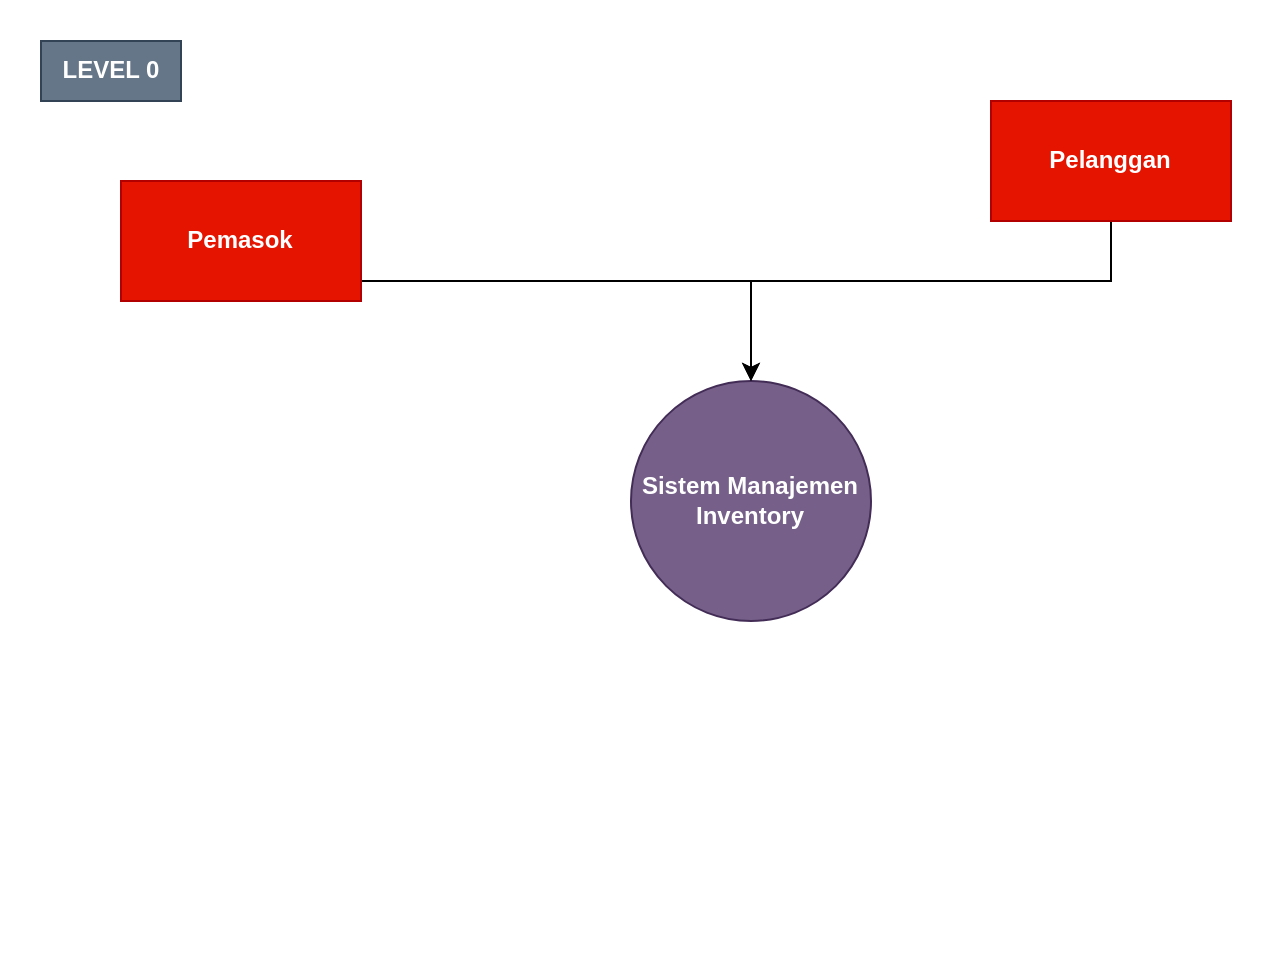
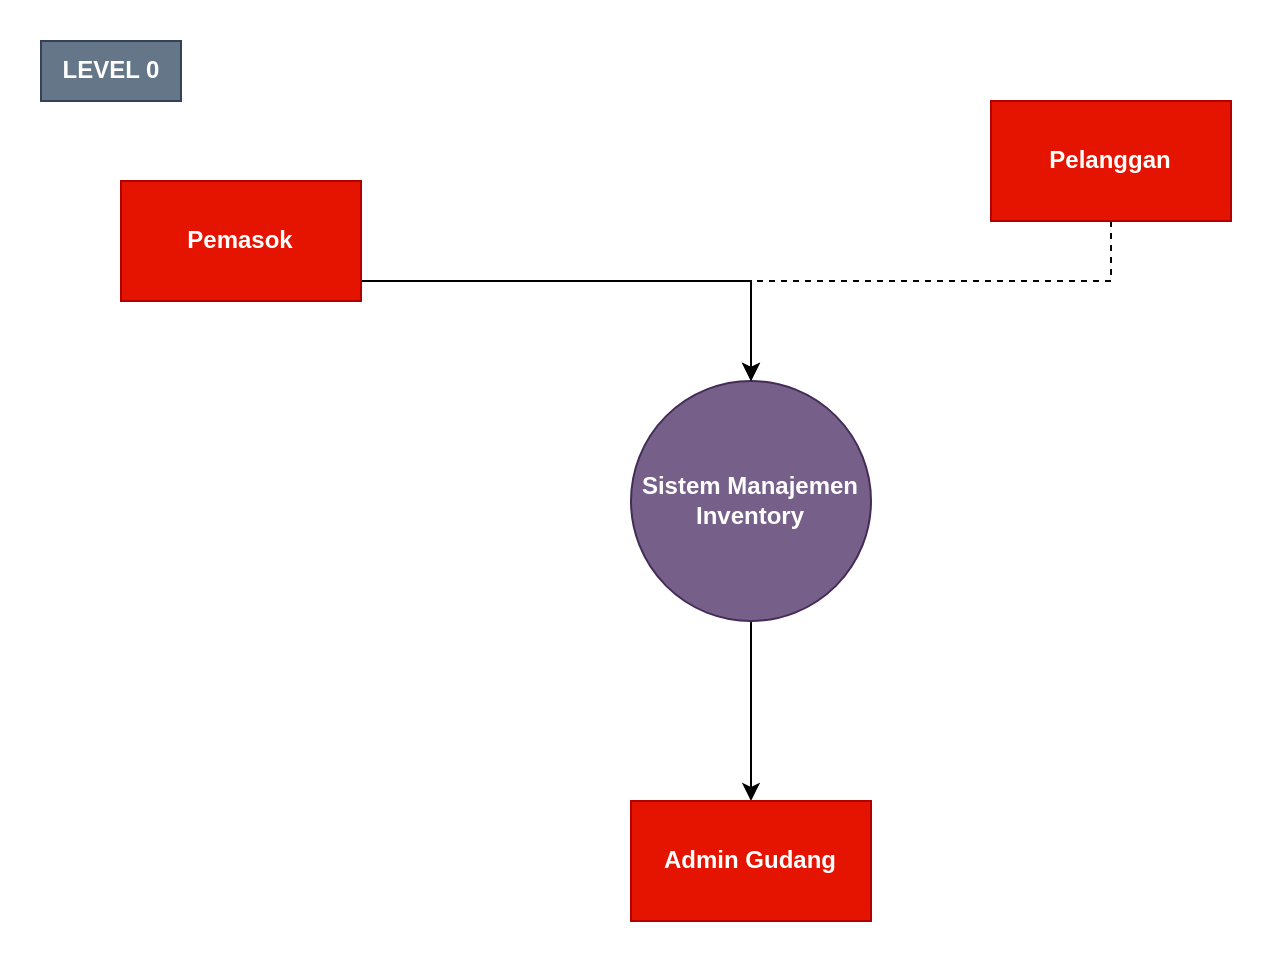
(961, 281) -> (961, 281)
none -> (751, 704)
none -> (751, 861)
